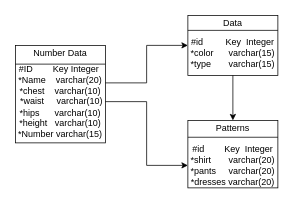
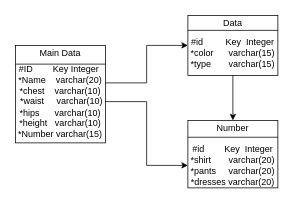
(60, 53) -> (60, 53)
(233, 128) -> (233, 128)
